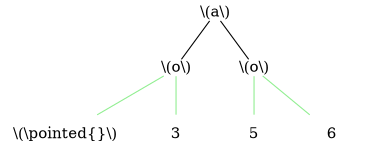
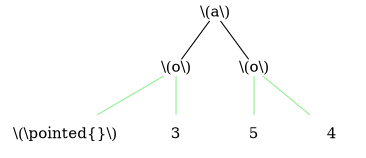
(332, 134) -> (332, 134)
